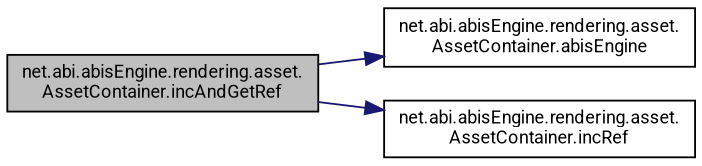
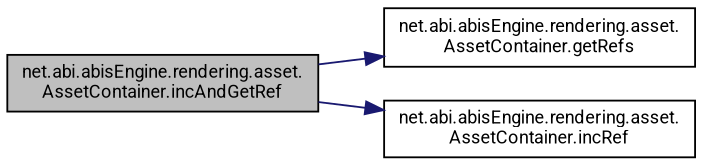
(540, 37) -> (540, 37)
